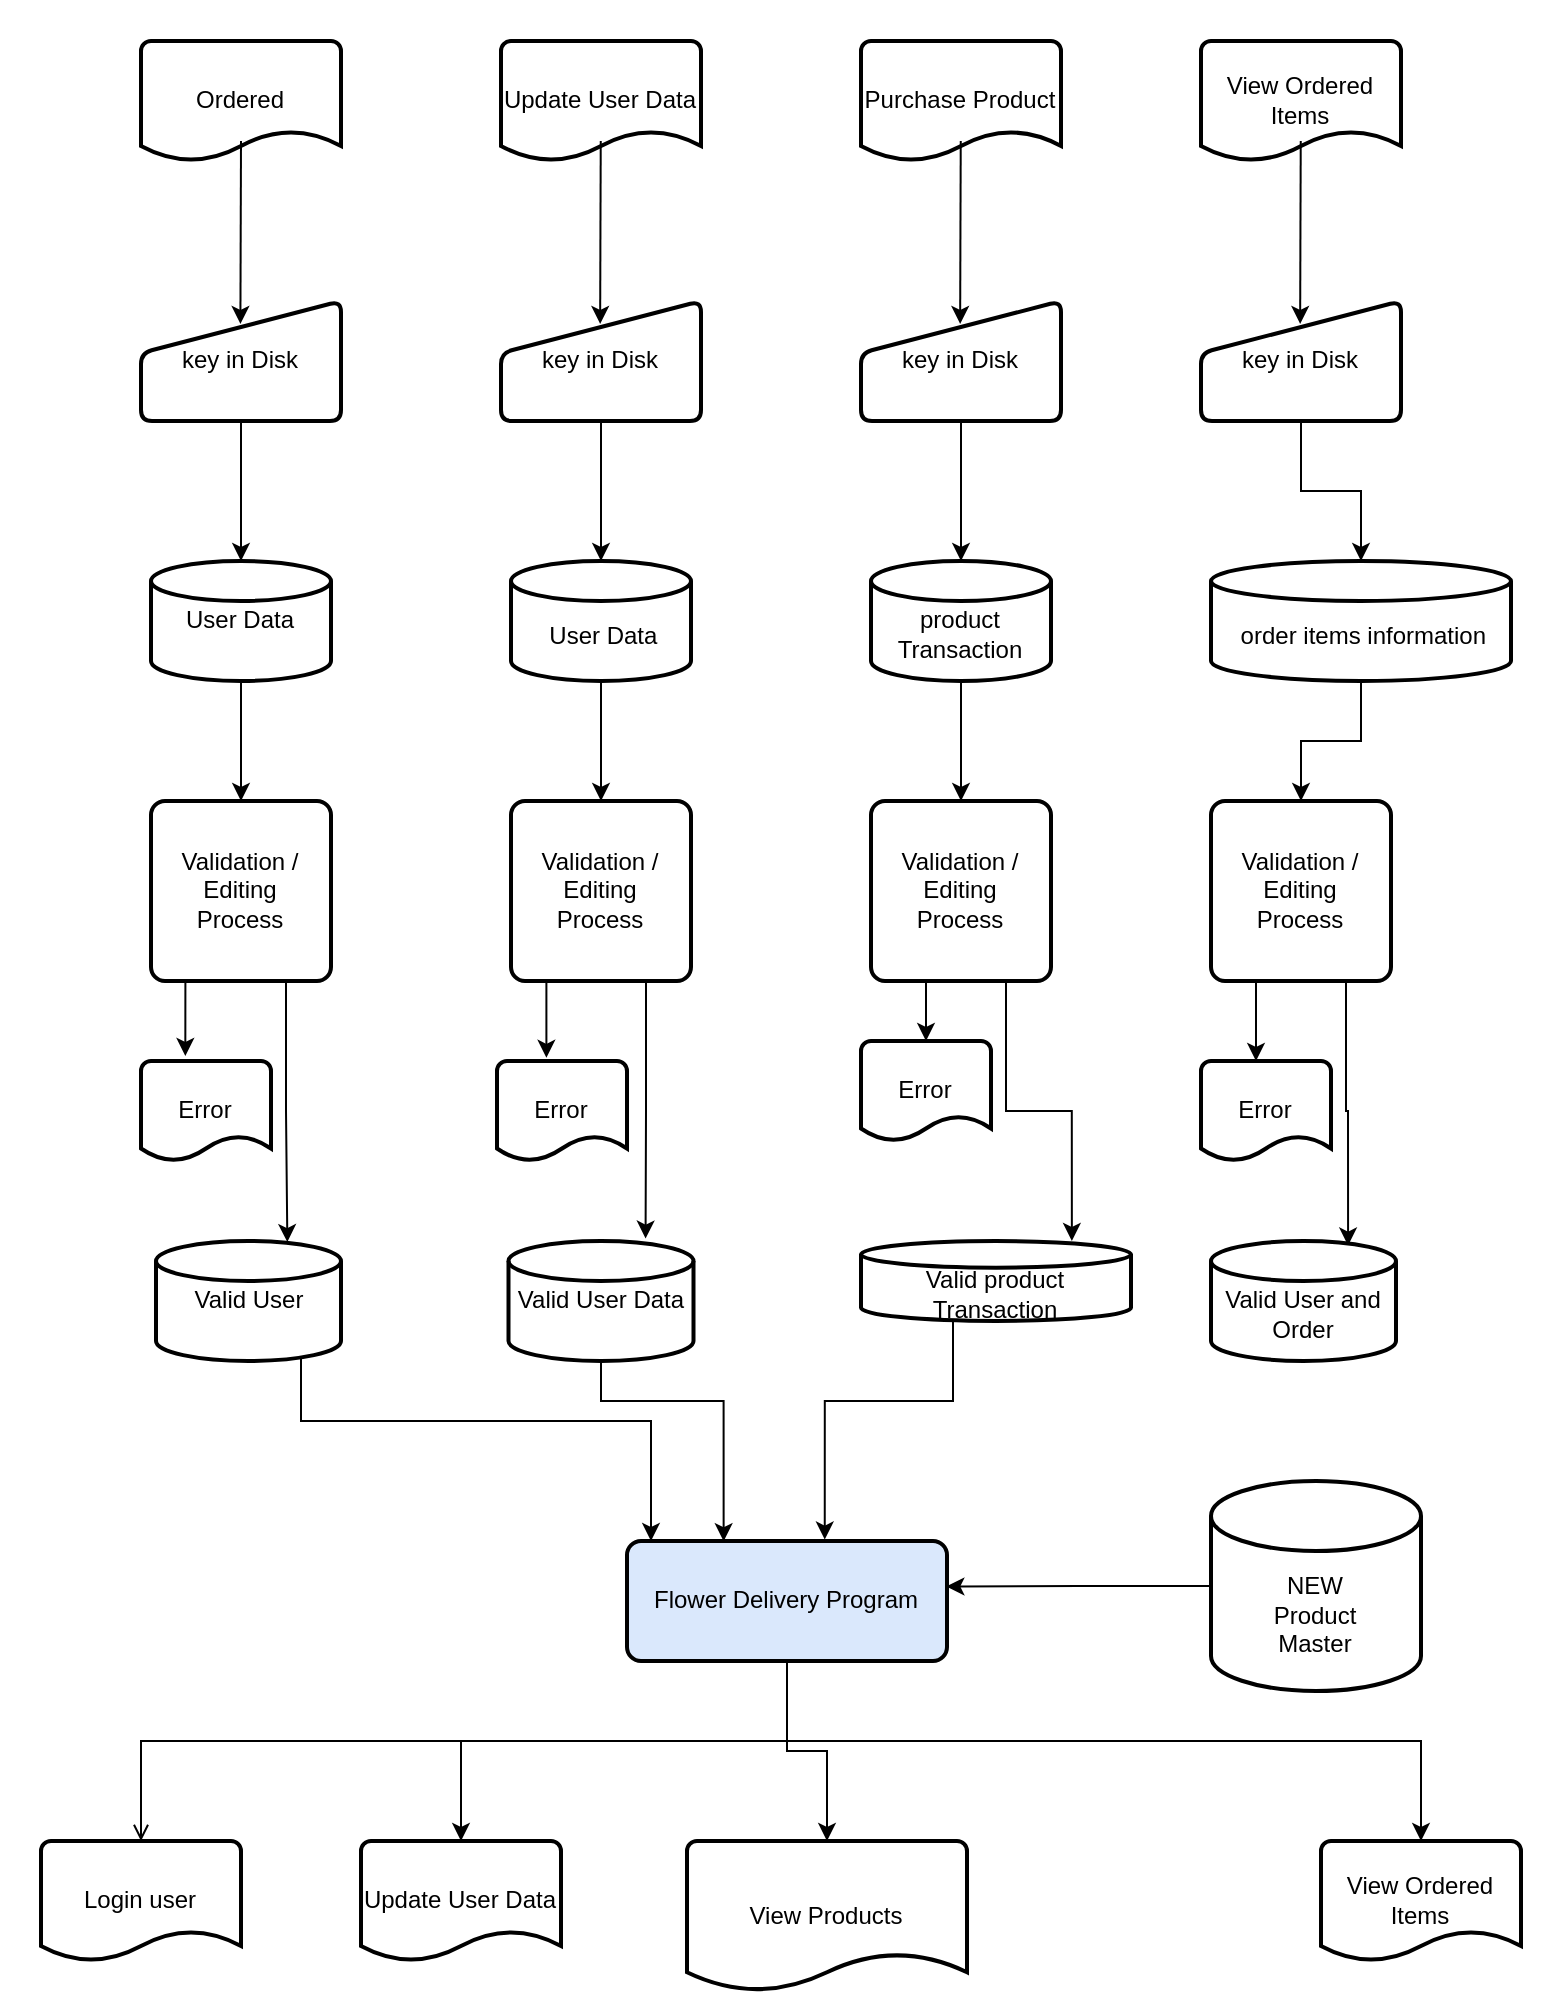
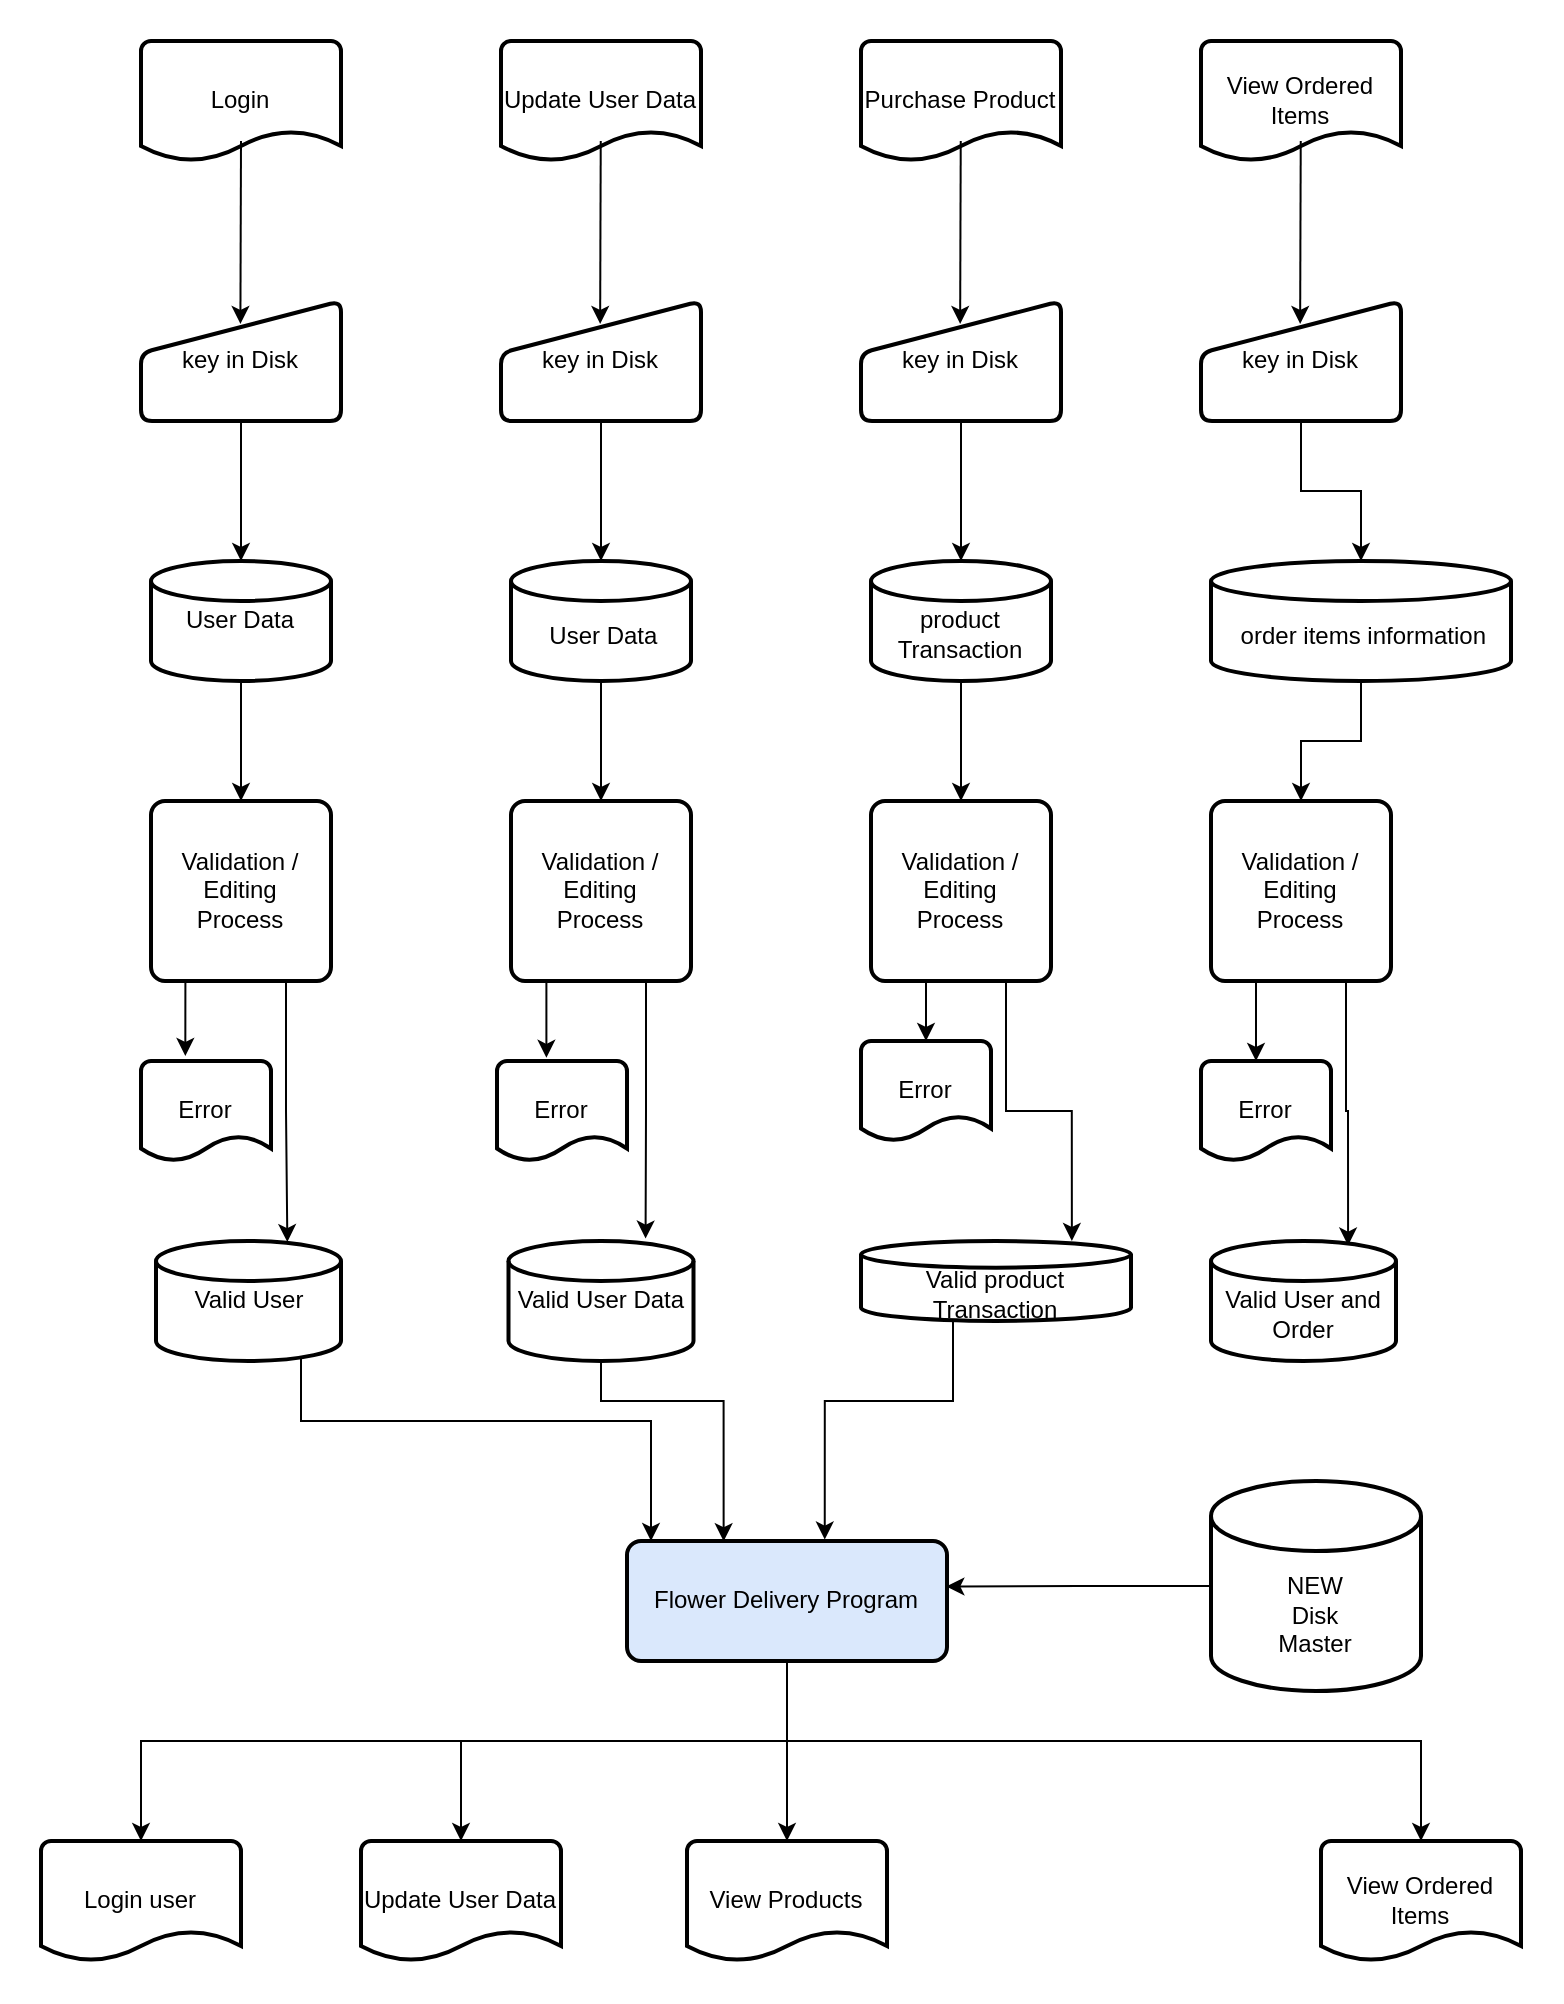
(241, 101) -> (241, 101)
(1316, 1587) -> (1316, 1587)
(141, 1828) -> (141, 1826)
(827, 1916) -> (787, 1901)
